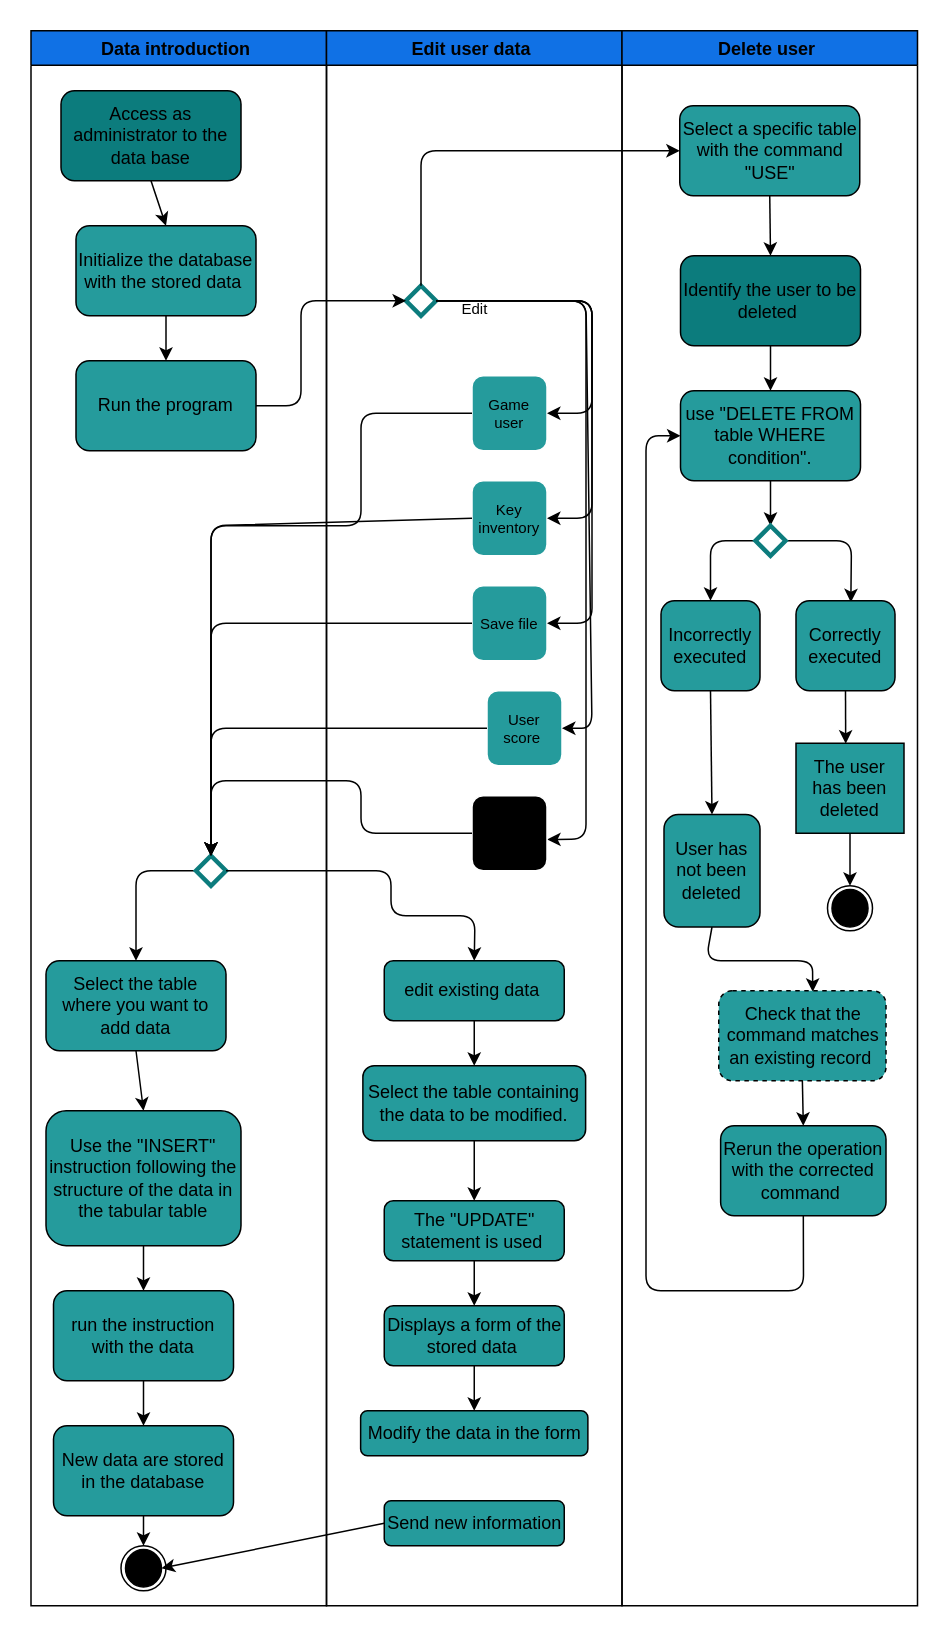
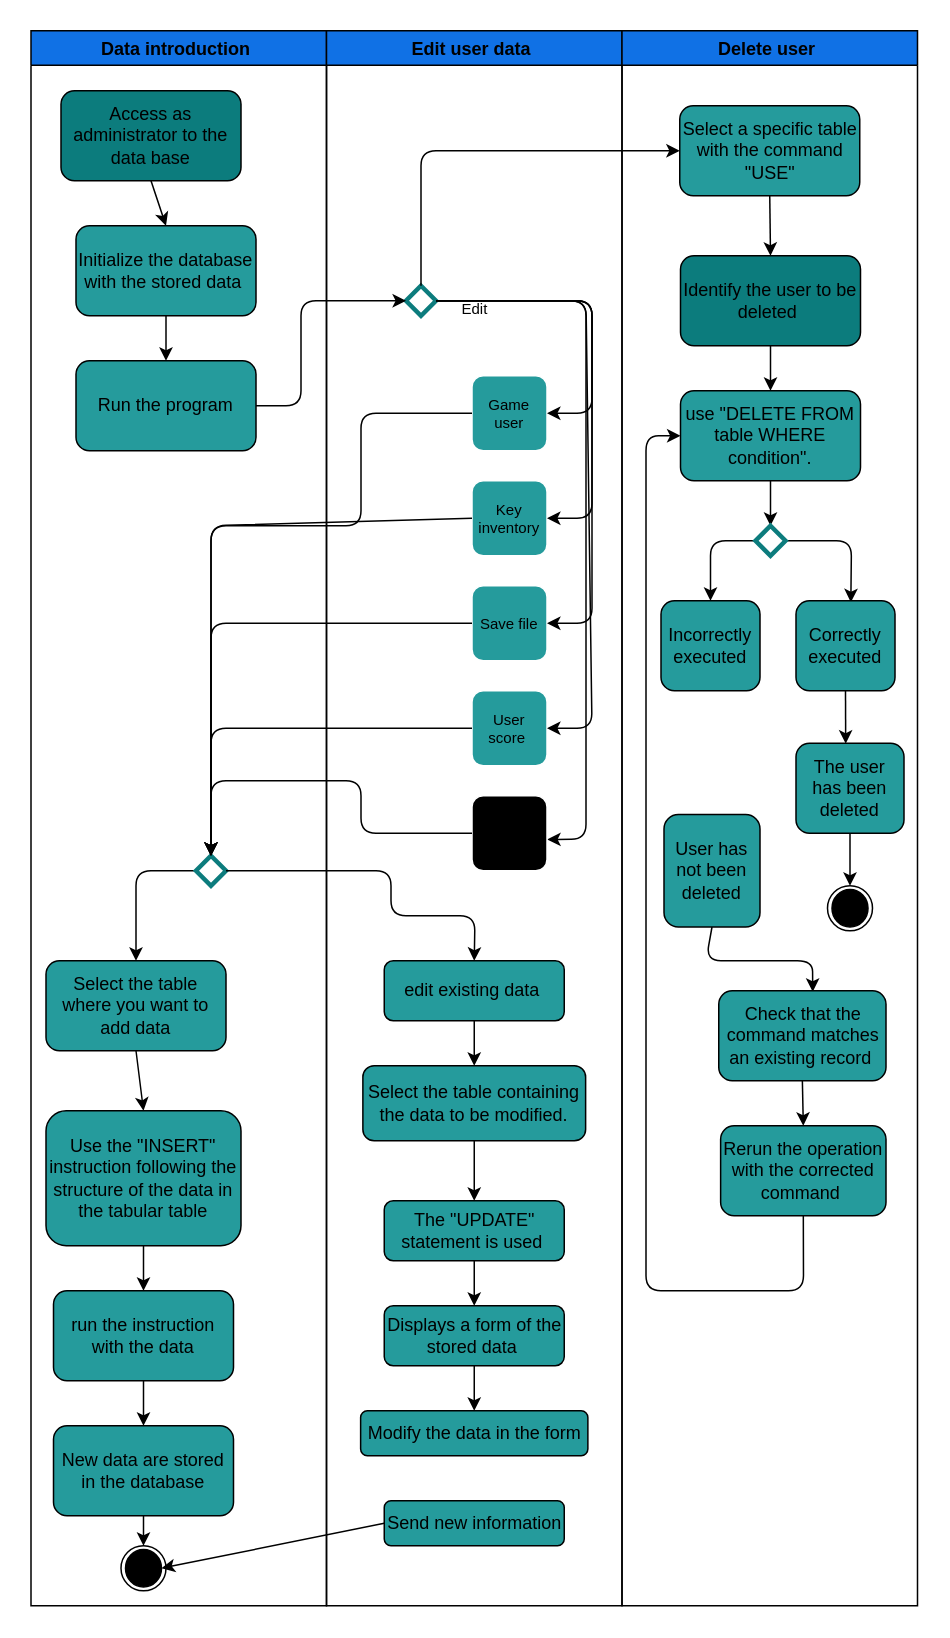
(524, 728) -> (509, 728)
(711, 748) -> none
(850, 788) -> (850, 788)
(802, 1036) -> (802, 1036)
